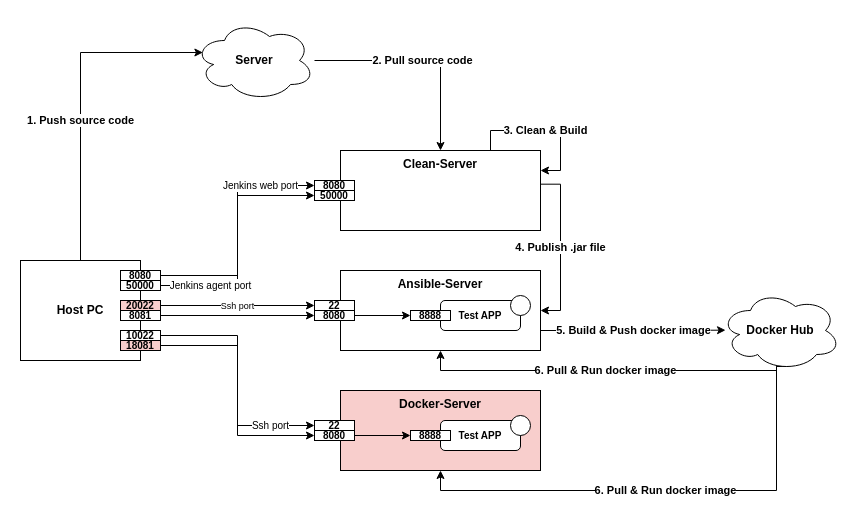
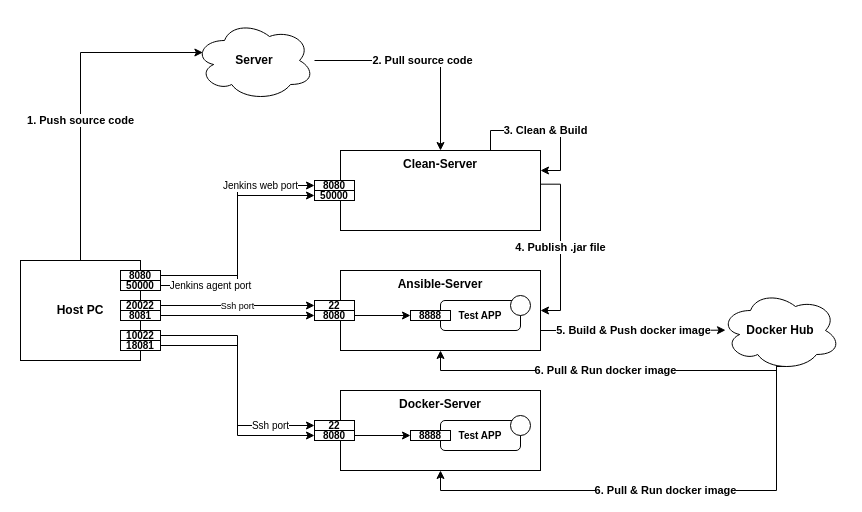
(141, 306) -> (141, 306)
(141, 346) -> (141, 346)
(441, 405) -> (441, 405)
